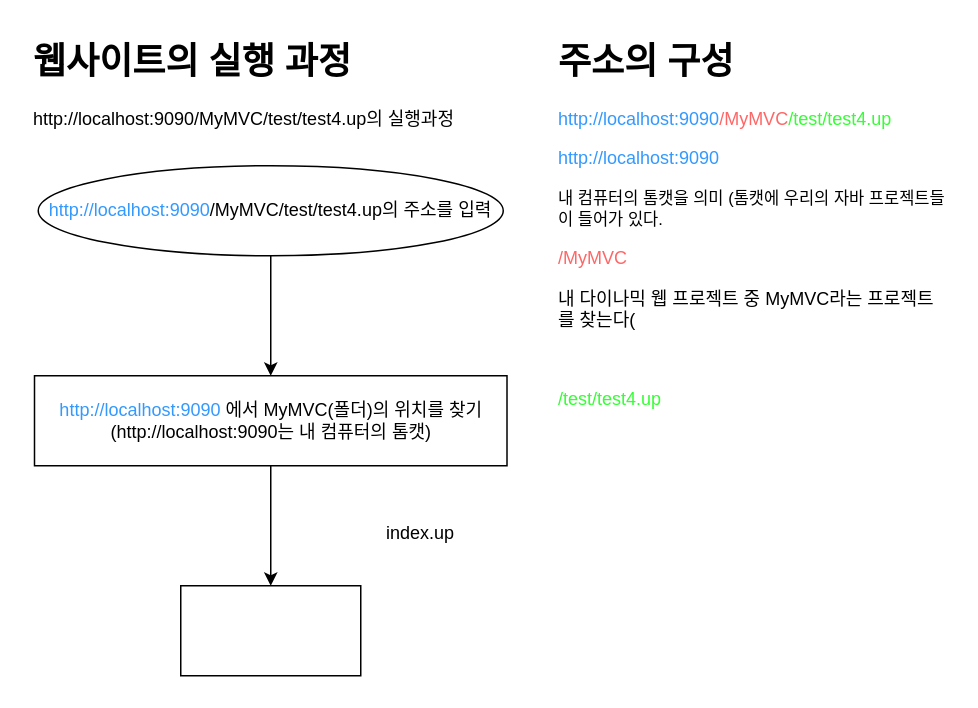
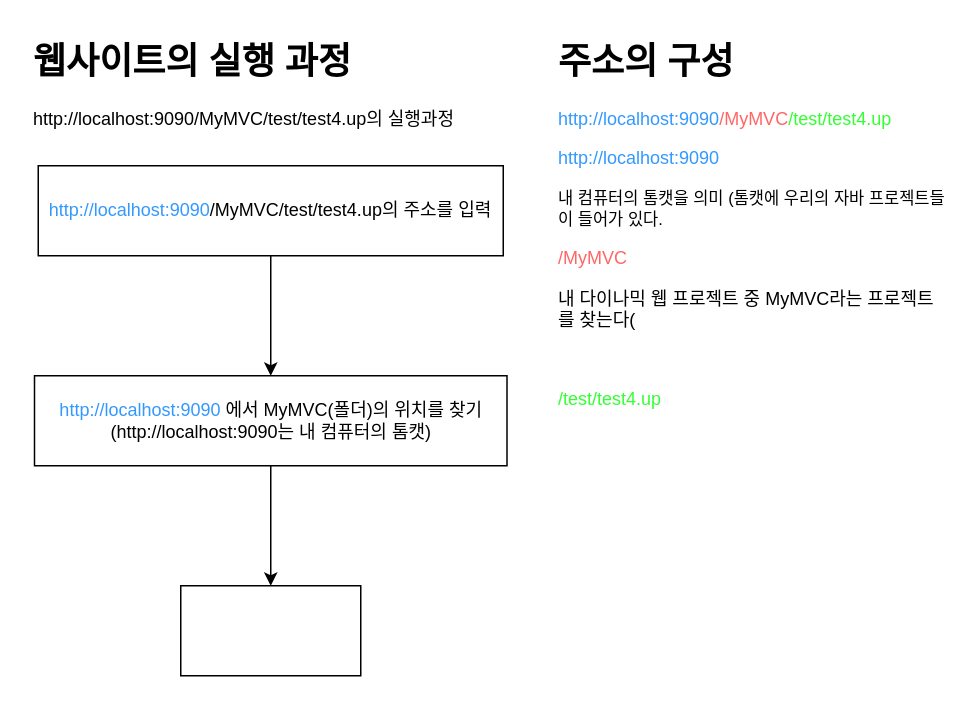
(271, 211) -> (271, 211)
(421, 533) -> none
